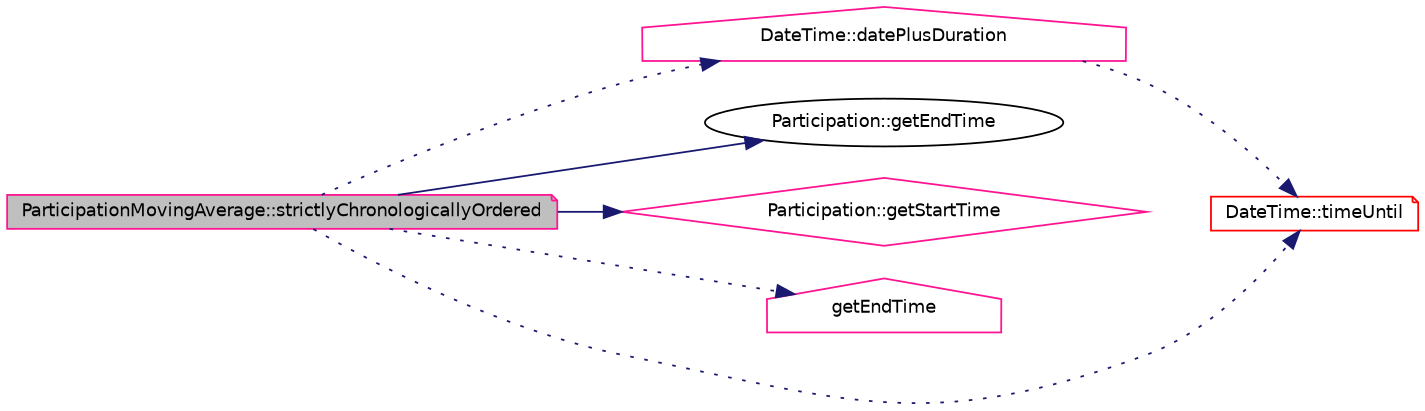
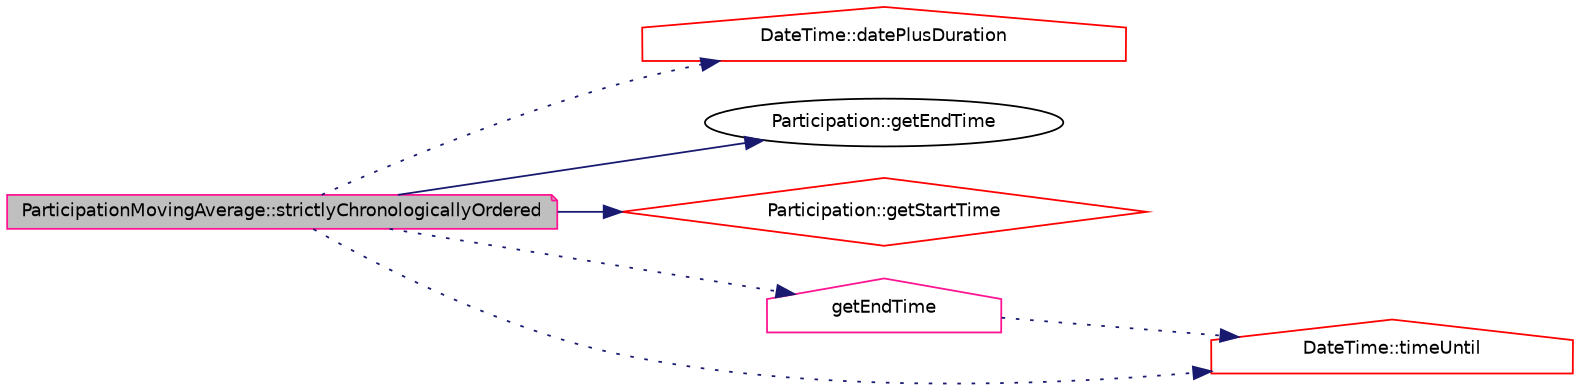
(884, 37) -> (884, 37)
(1192, 108) -> (1111, 327)
(884, 212) -> (884, 212)
(1315, 214) -> (1392, 349)
